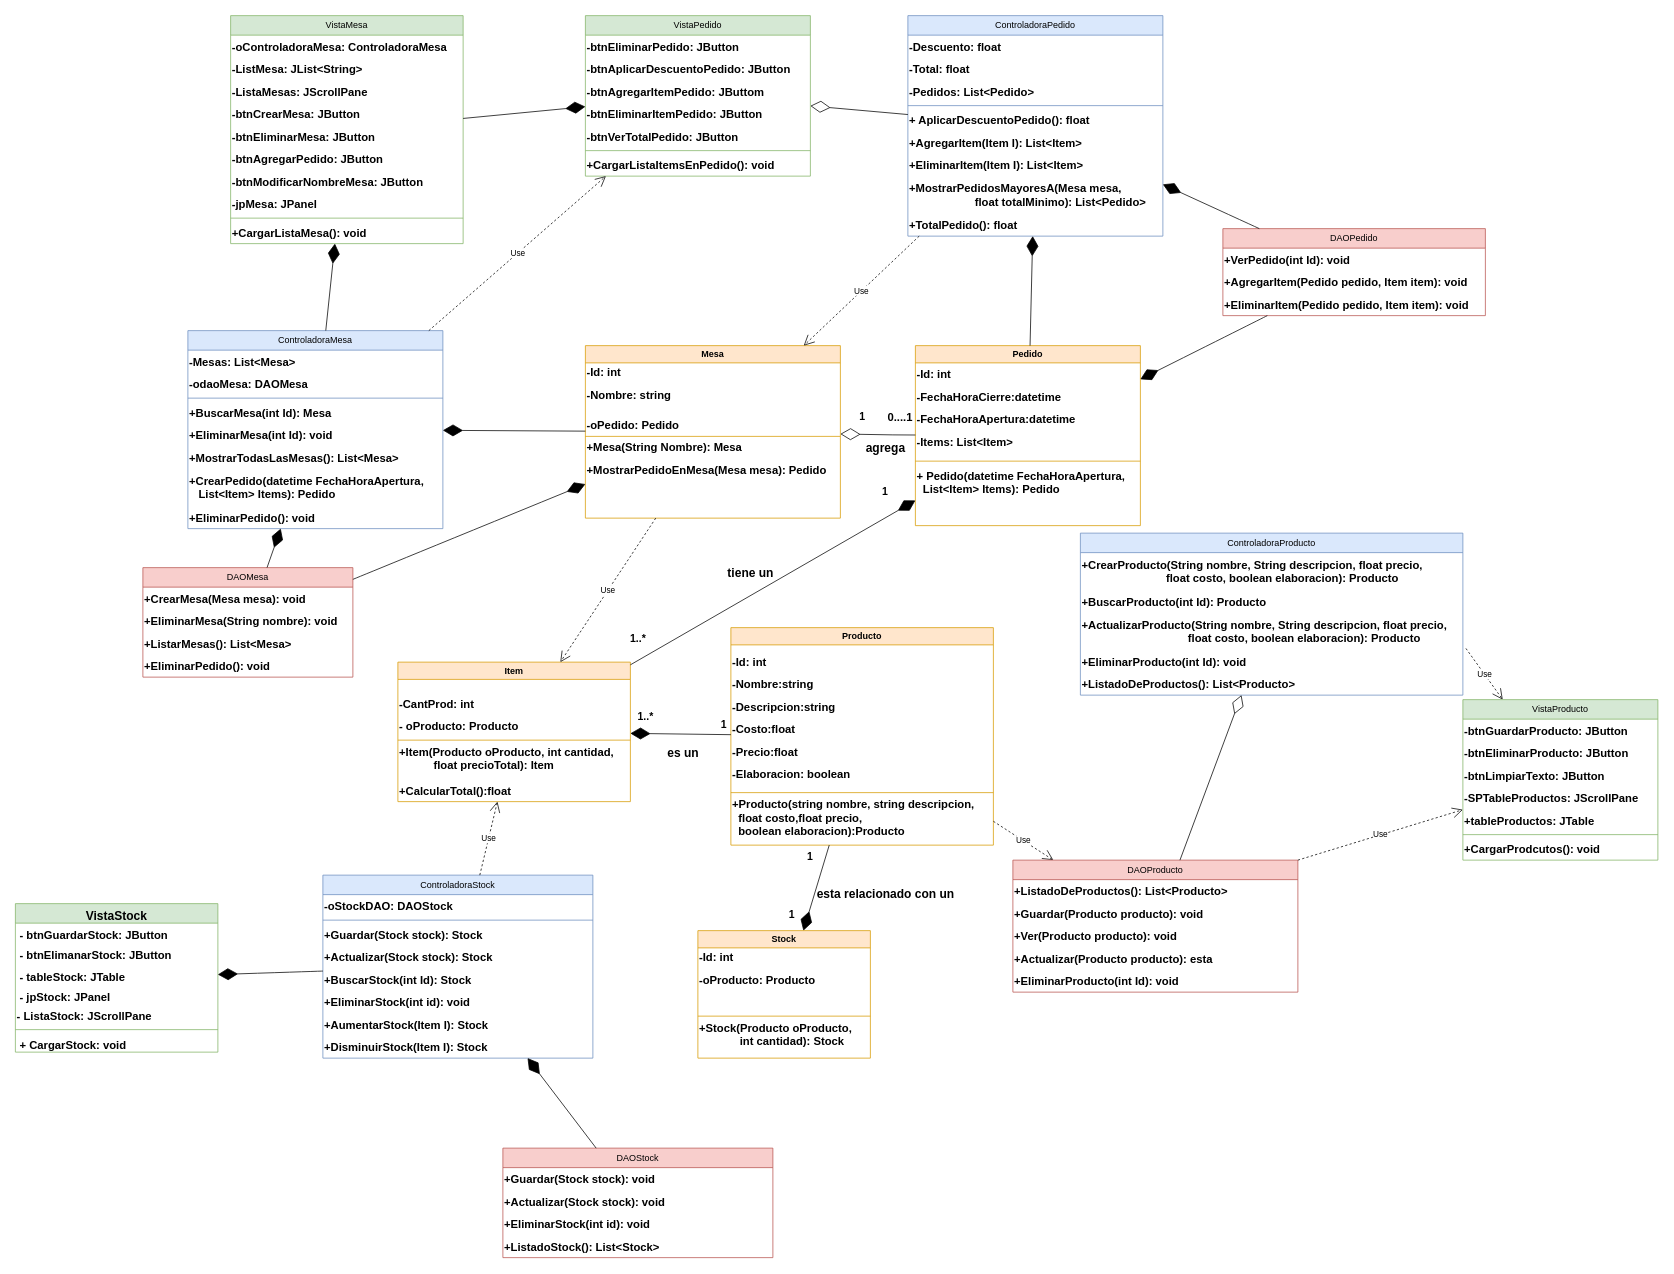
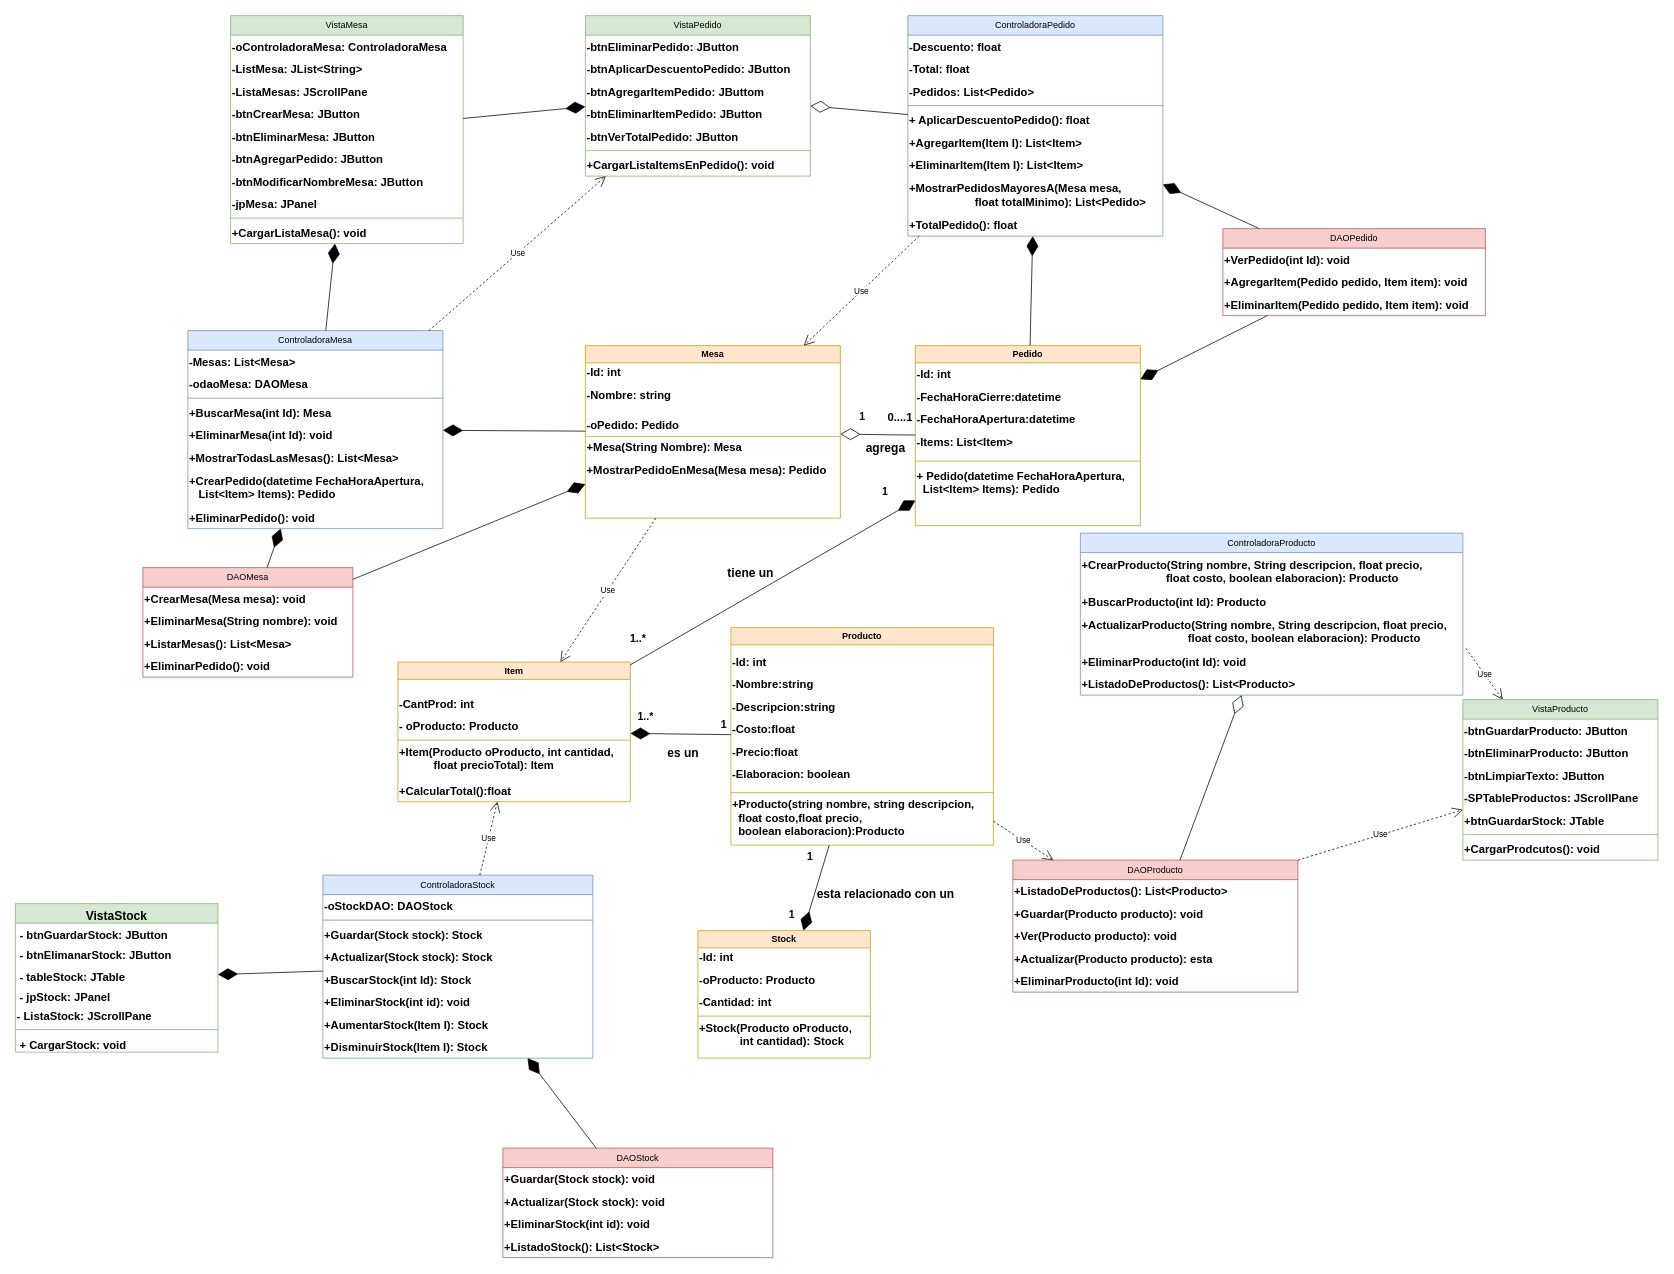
(1518, 820) -> (1521, 820)
none -> (743, 1002)
